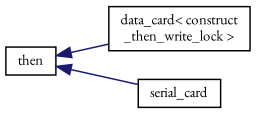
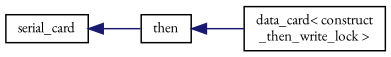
(105, 77) -> (122, 29)
